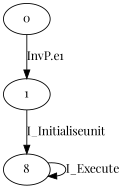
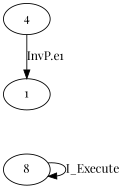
(27, 19) -> (27, 19)
(27, 128) -> none
